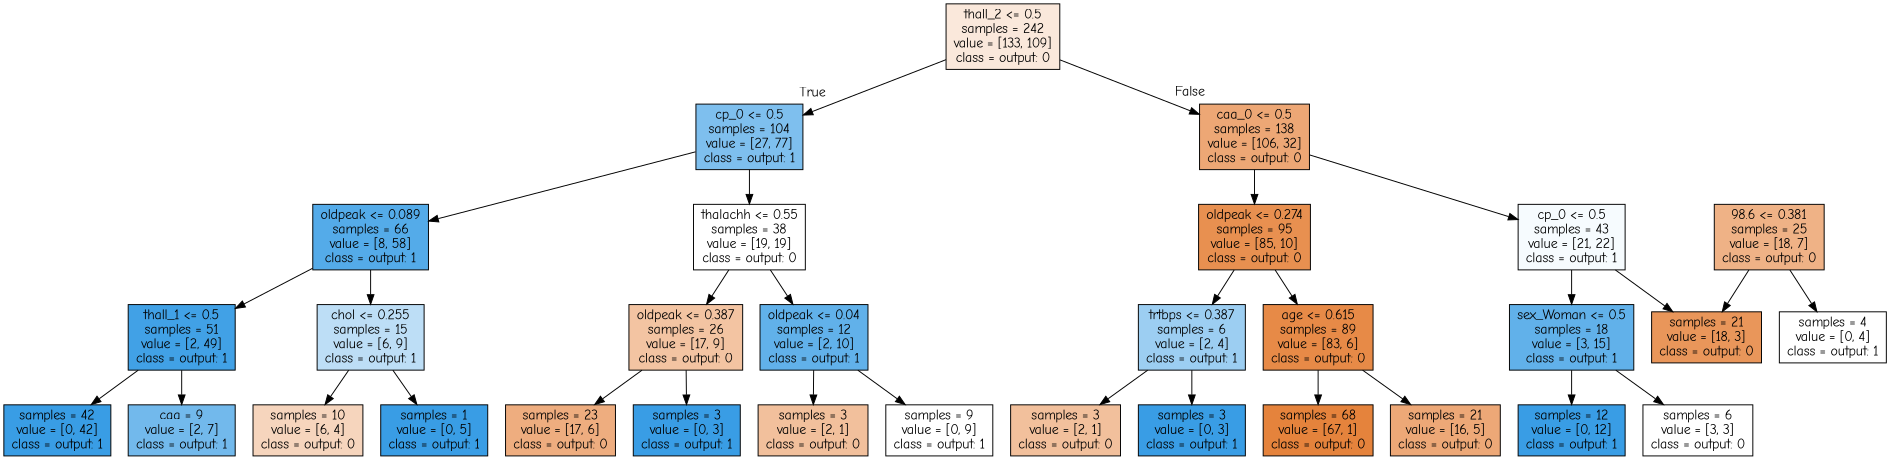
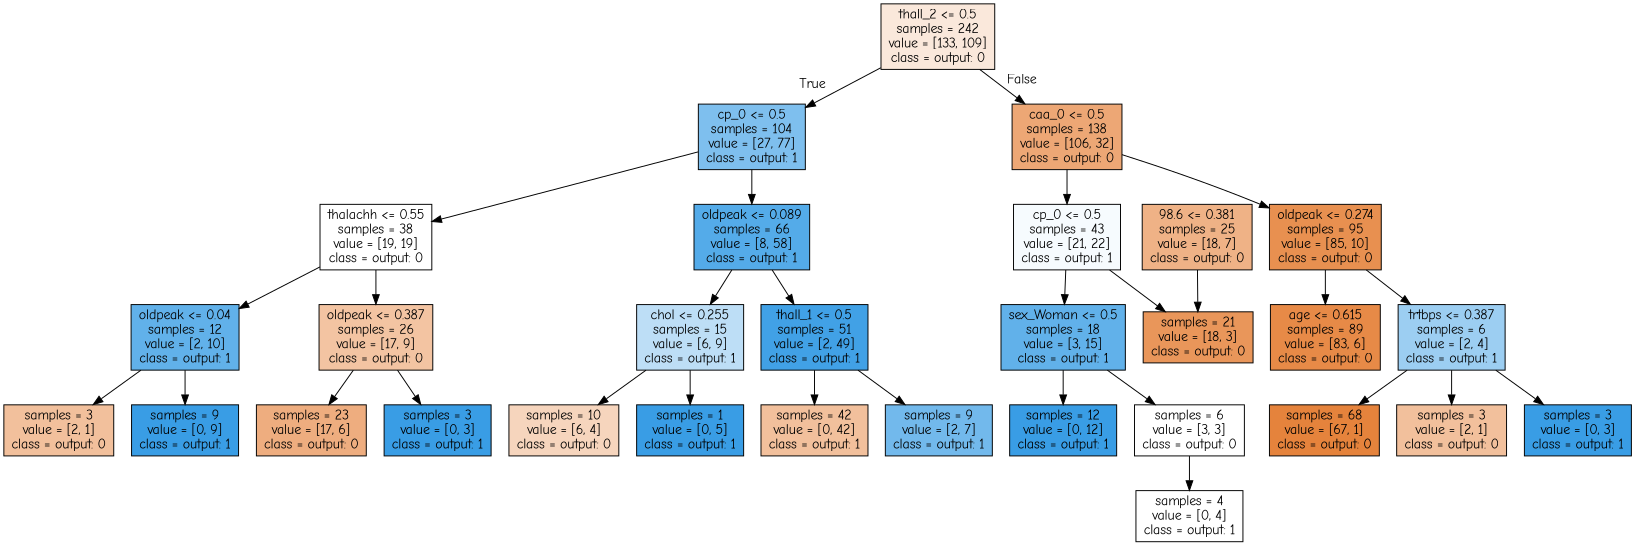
(1801, 287) -> (1189, 468)
(1318, 382) -> (1387, 385)
(57, 430) -> (814, 430)
(182, 430) -> (939, 430)
(939, 430) -> (185, 430)
(1445, 430) -> none
